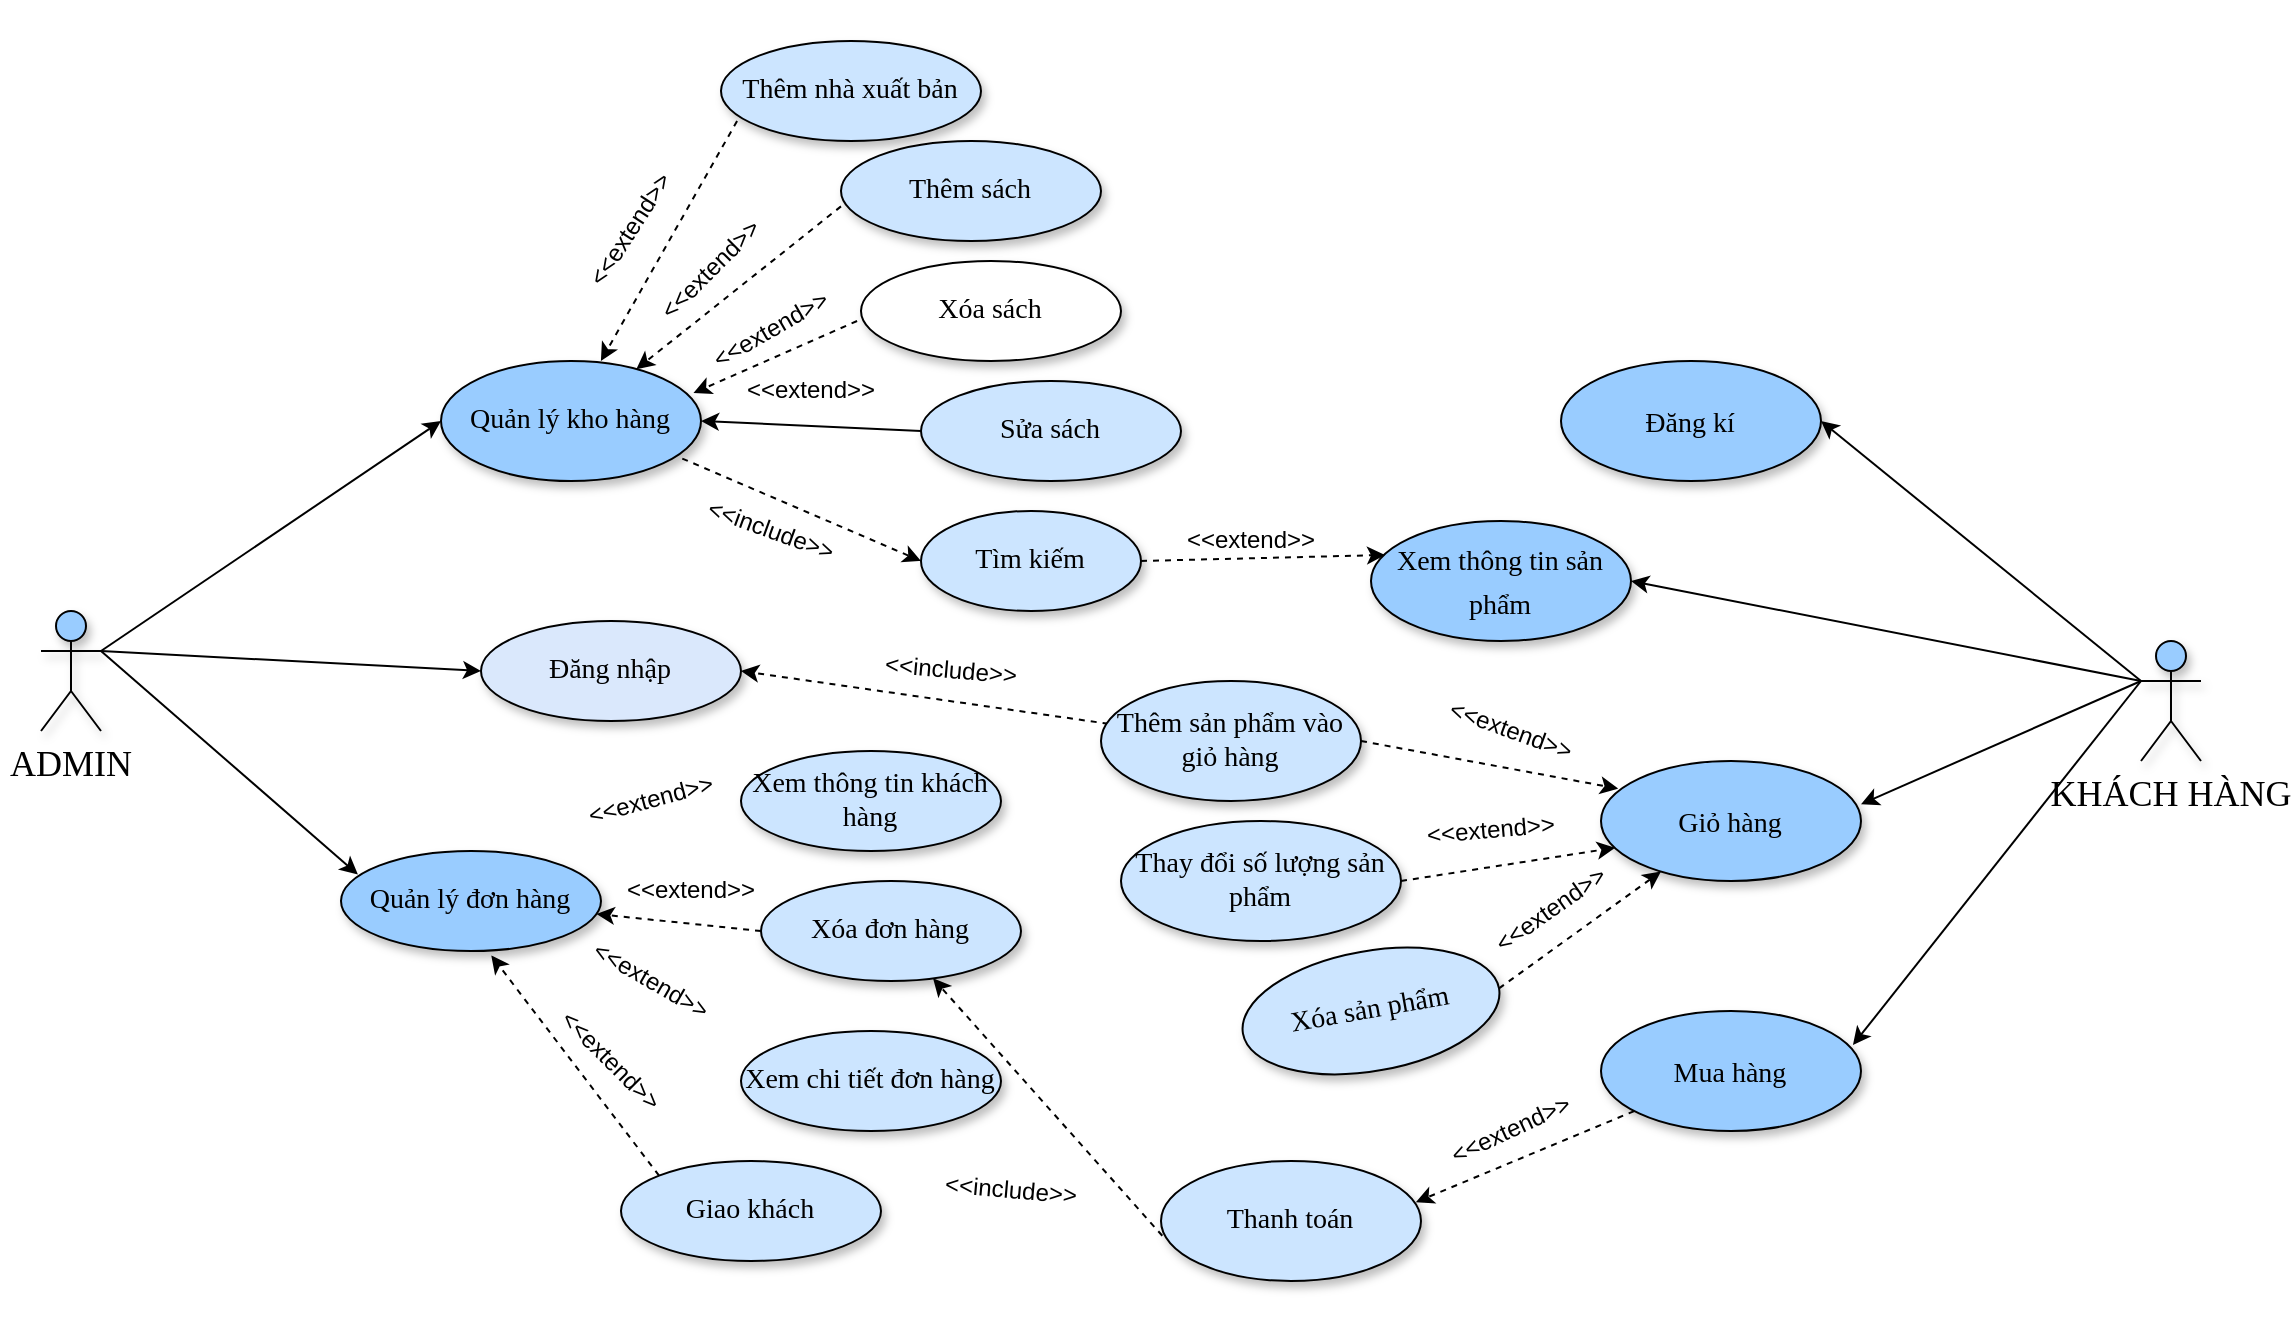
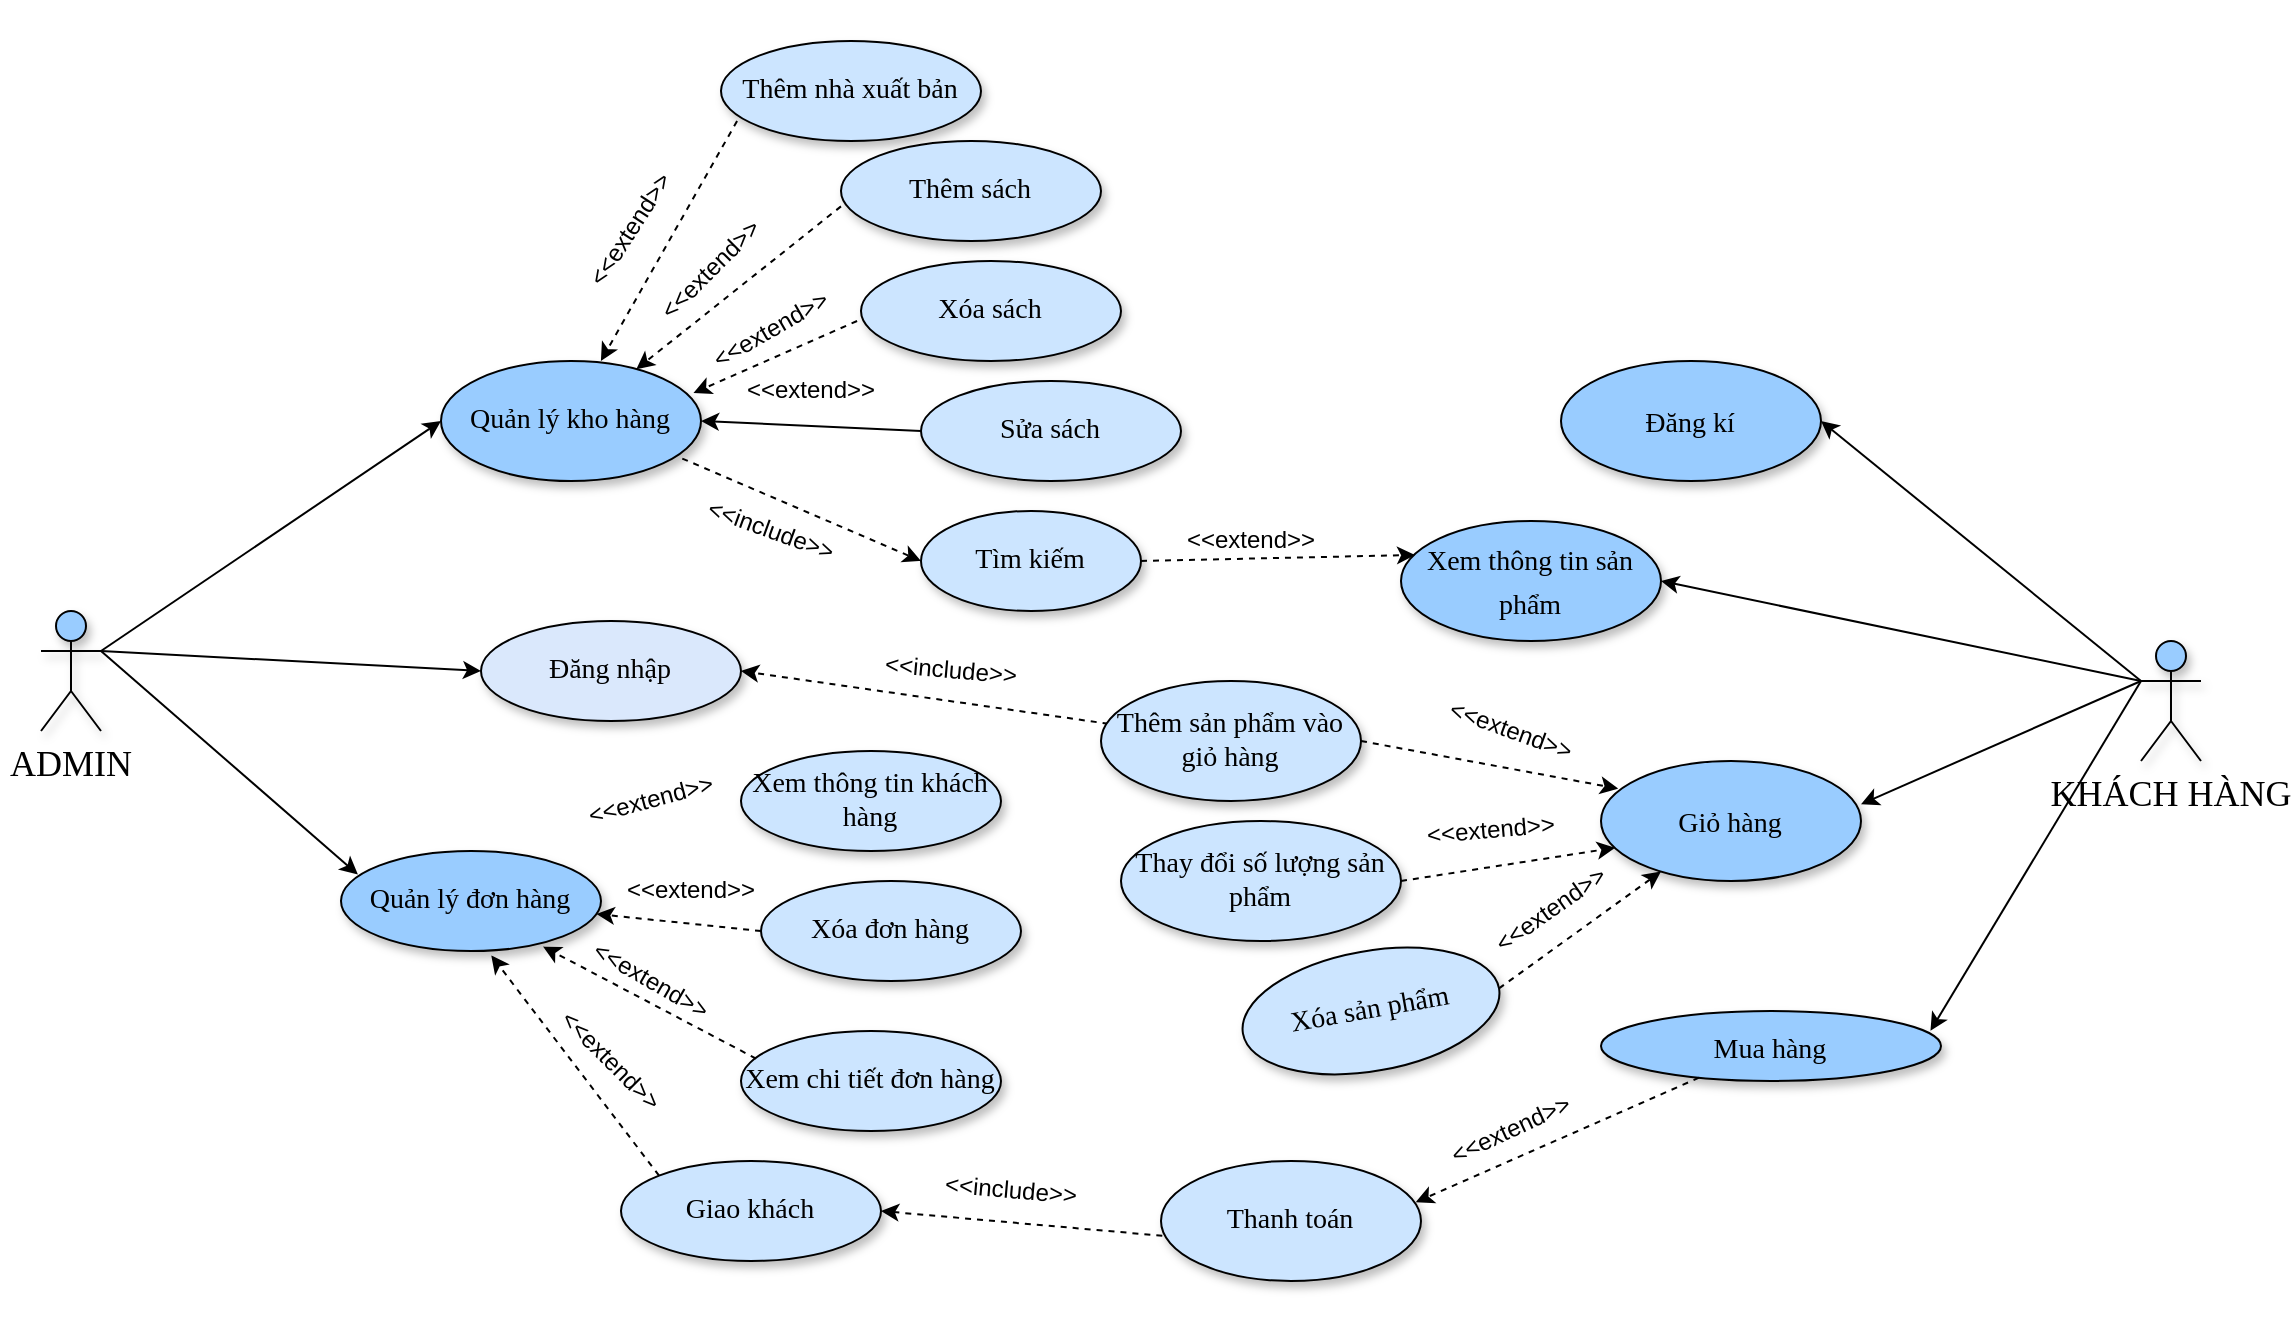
(991, 311) -> (991, 311)
(1501, 581) -> (1531, 581)
none -> (655, 1005)
(1731, 1071) -> (1771, 1046)
(1053, 1113) -> (1028, 1224)
